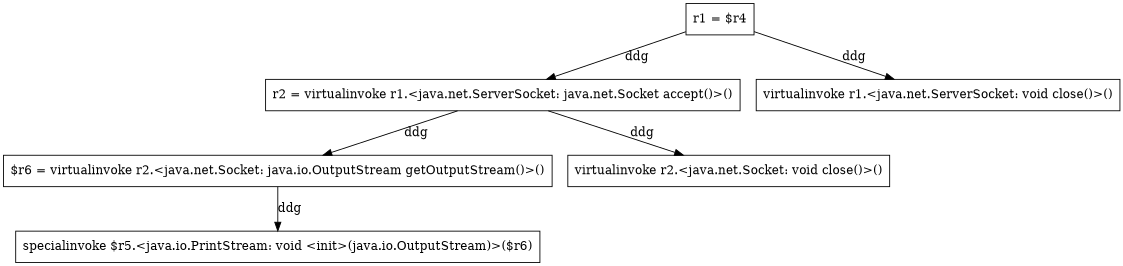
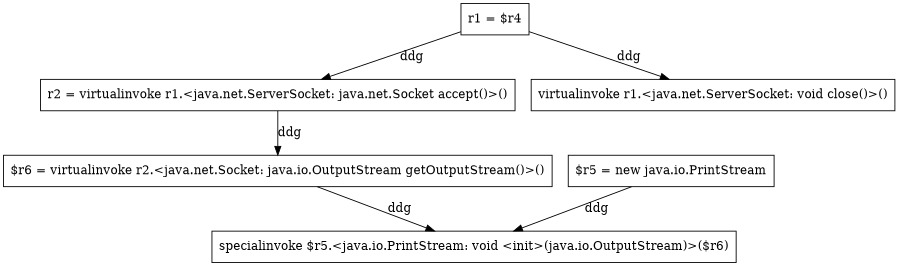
none -> (671, 171)
(729, 171) -> none
